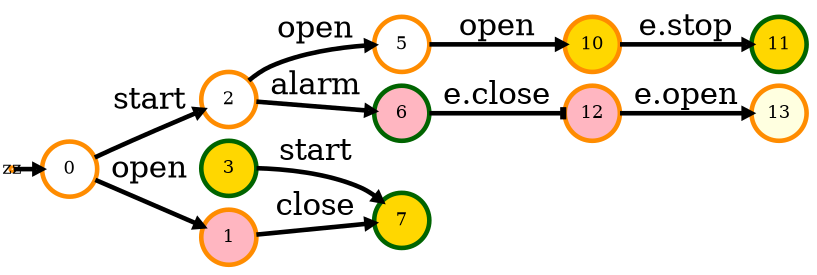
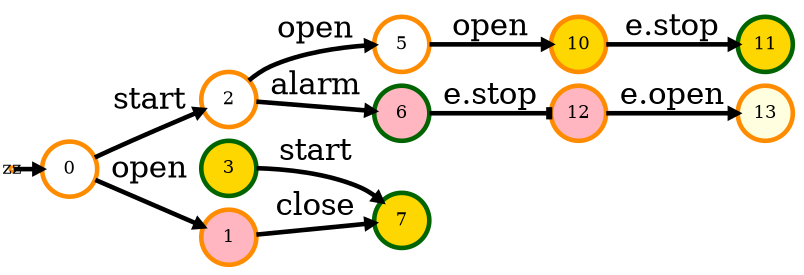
(497, 96) -> (490, 96)
